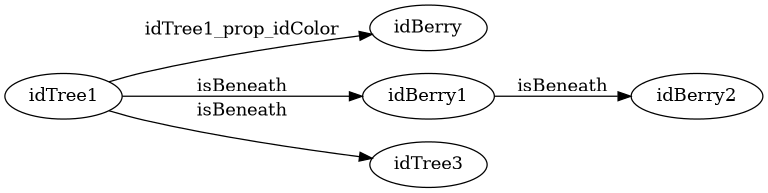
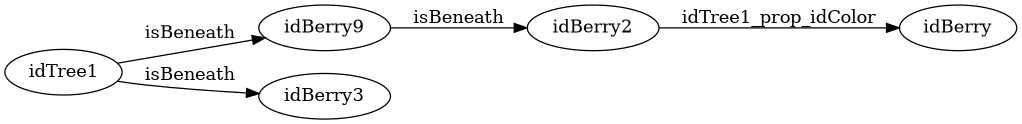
(233, 55) -> (773, 28)
(429, 96) -> (325, 28)
(429, 165) -> (325, 96)
